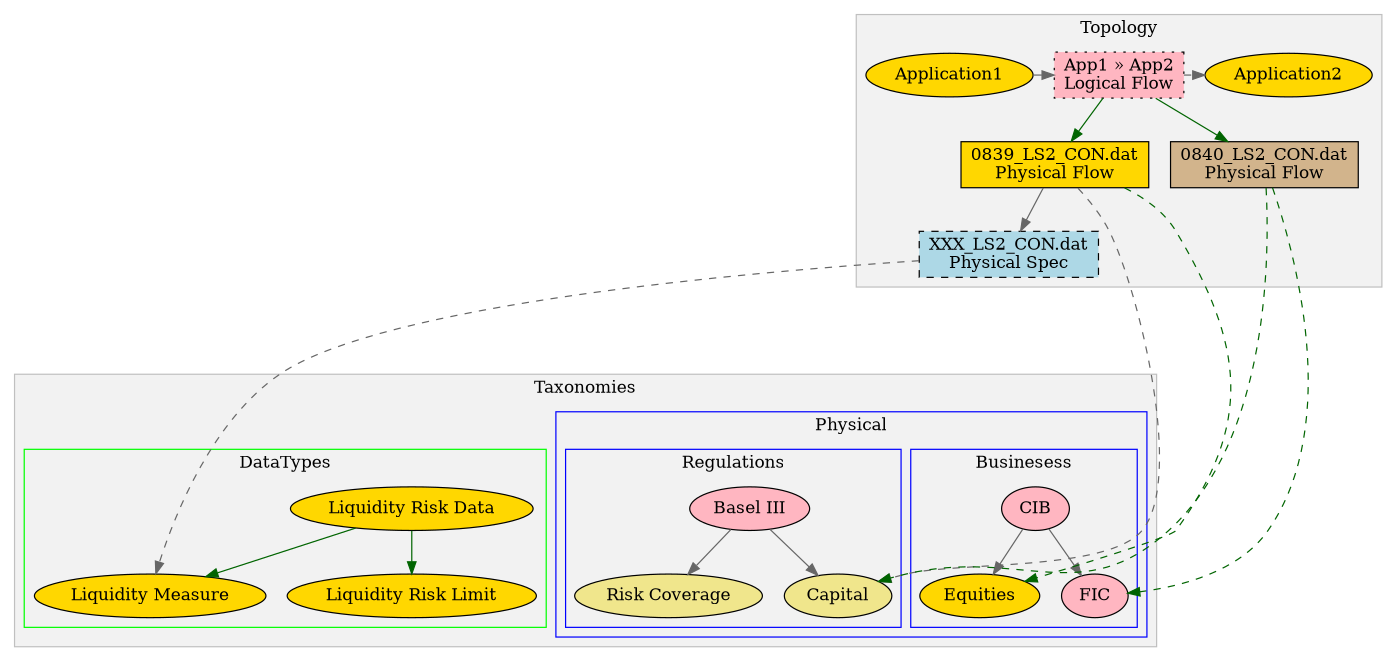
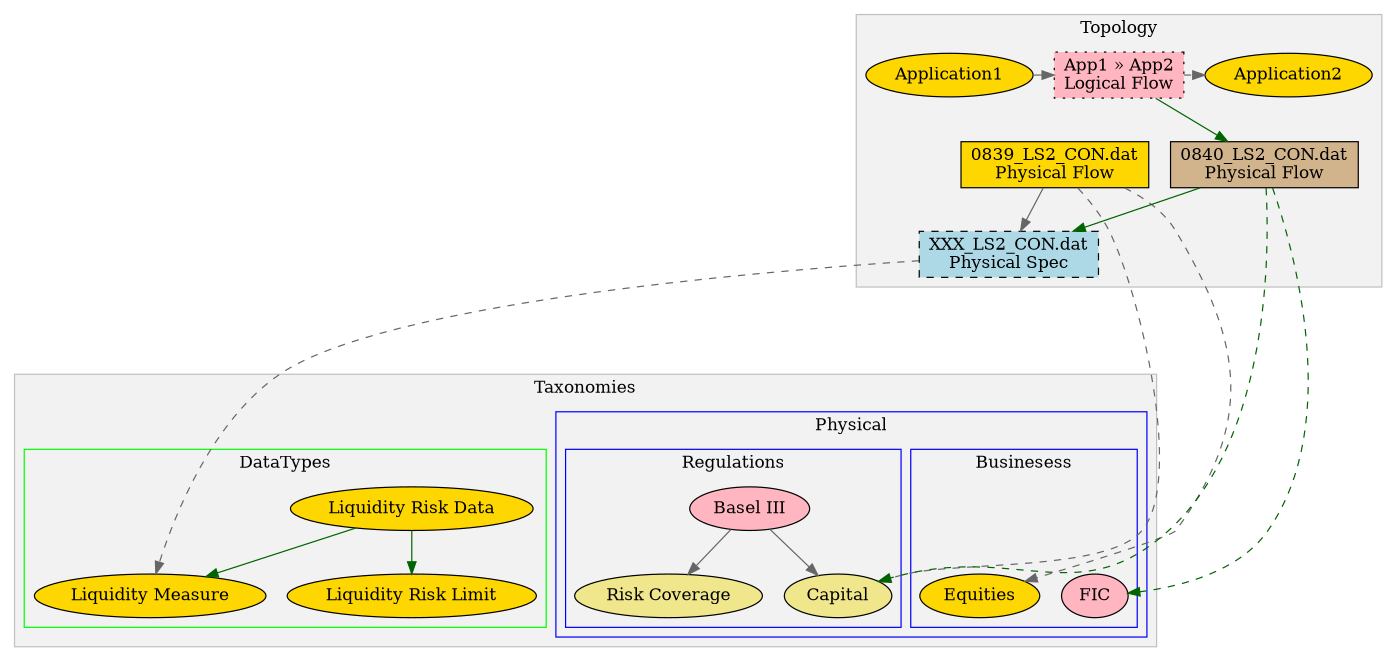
(1091, 115) -> none
none -> (1142, 208)
(1228, 421) -> (1228, 421)
(1036, 509) -> none
